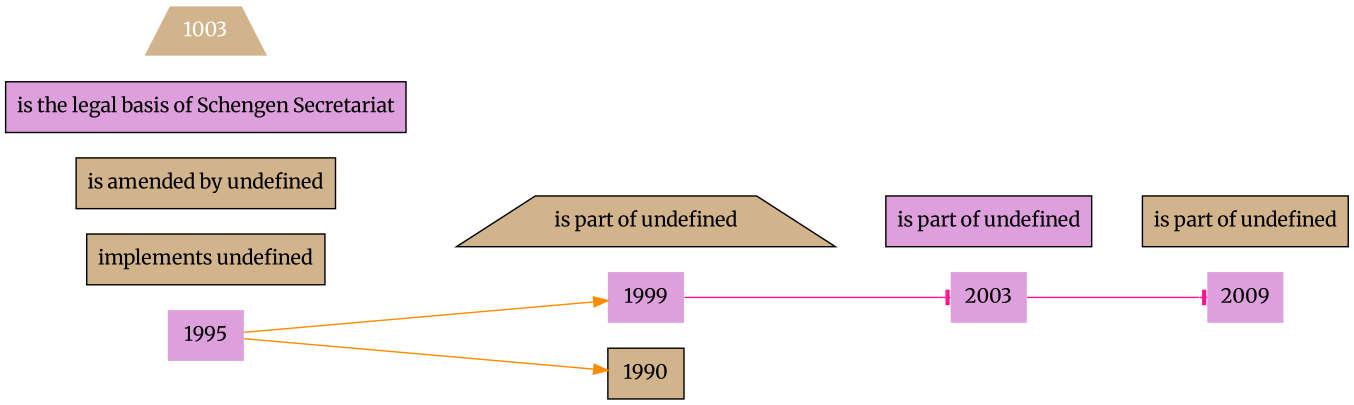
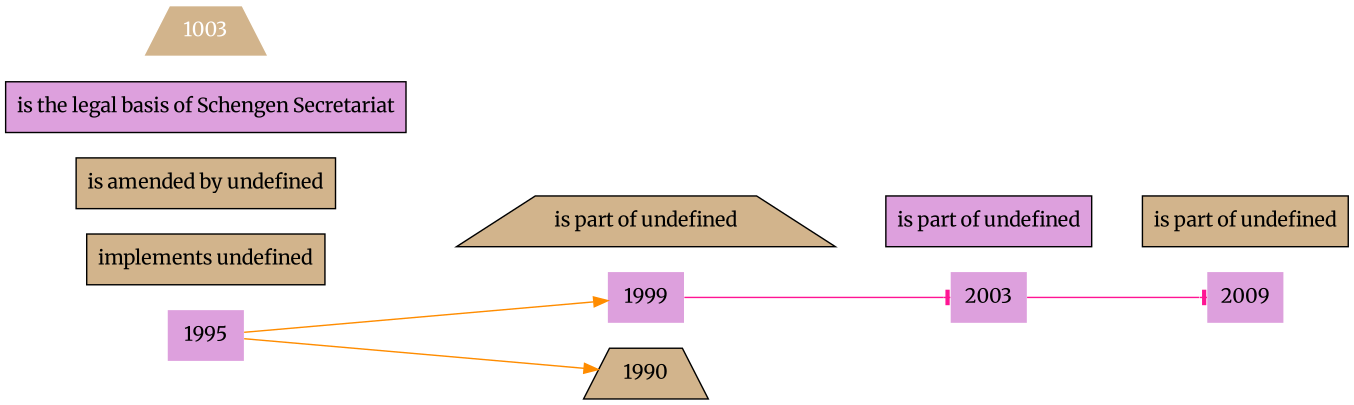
(646, 374) -> (646, 374)
